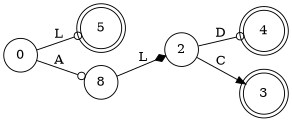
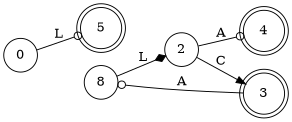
(221, 33) -> (221, 33)
(57, 68) -> (184, 90)
